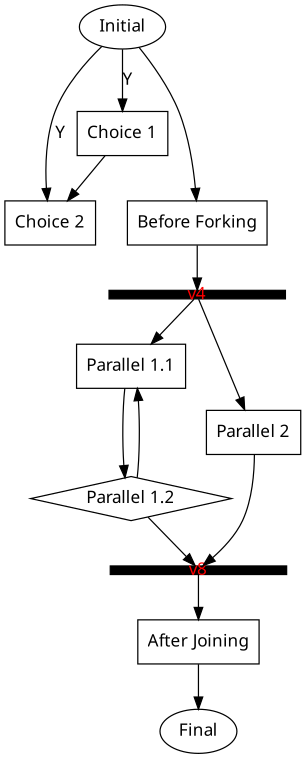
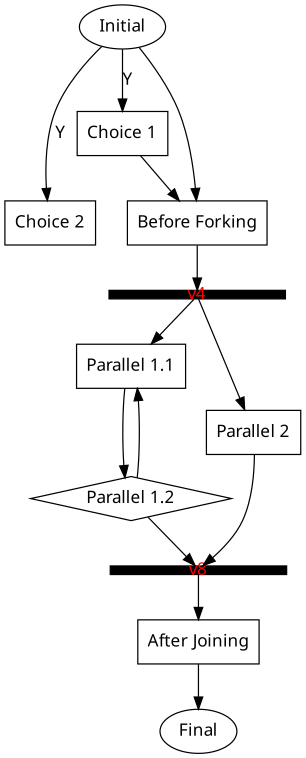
(90, 174) -> (156, 174)
